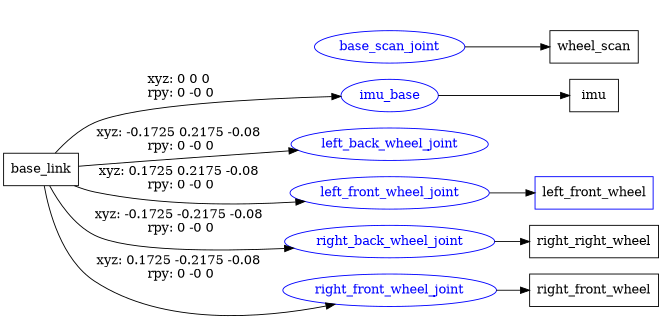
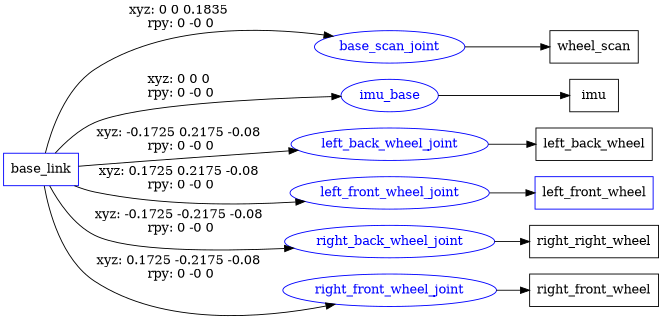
none -> (157, 42)
none -> (594, 144)
(41, 169) -> (41, 169)
